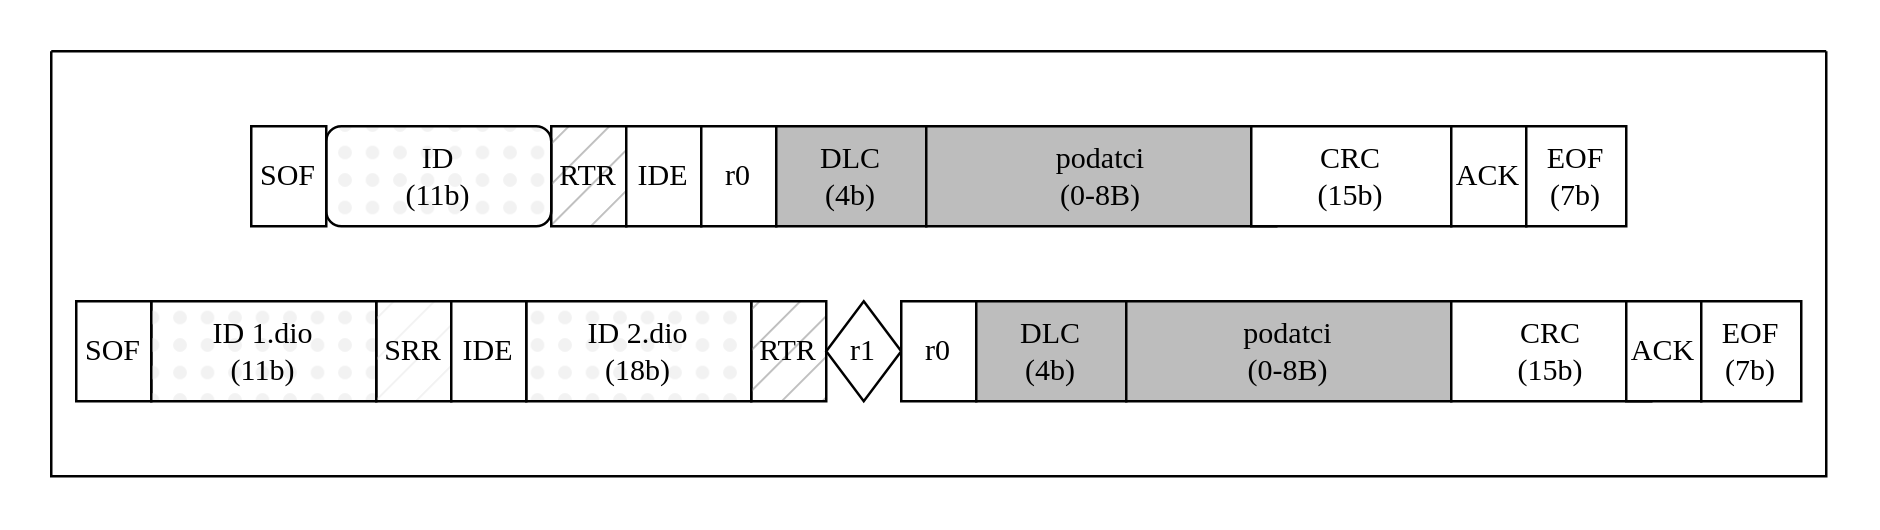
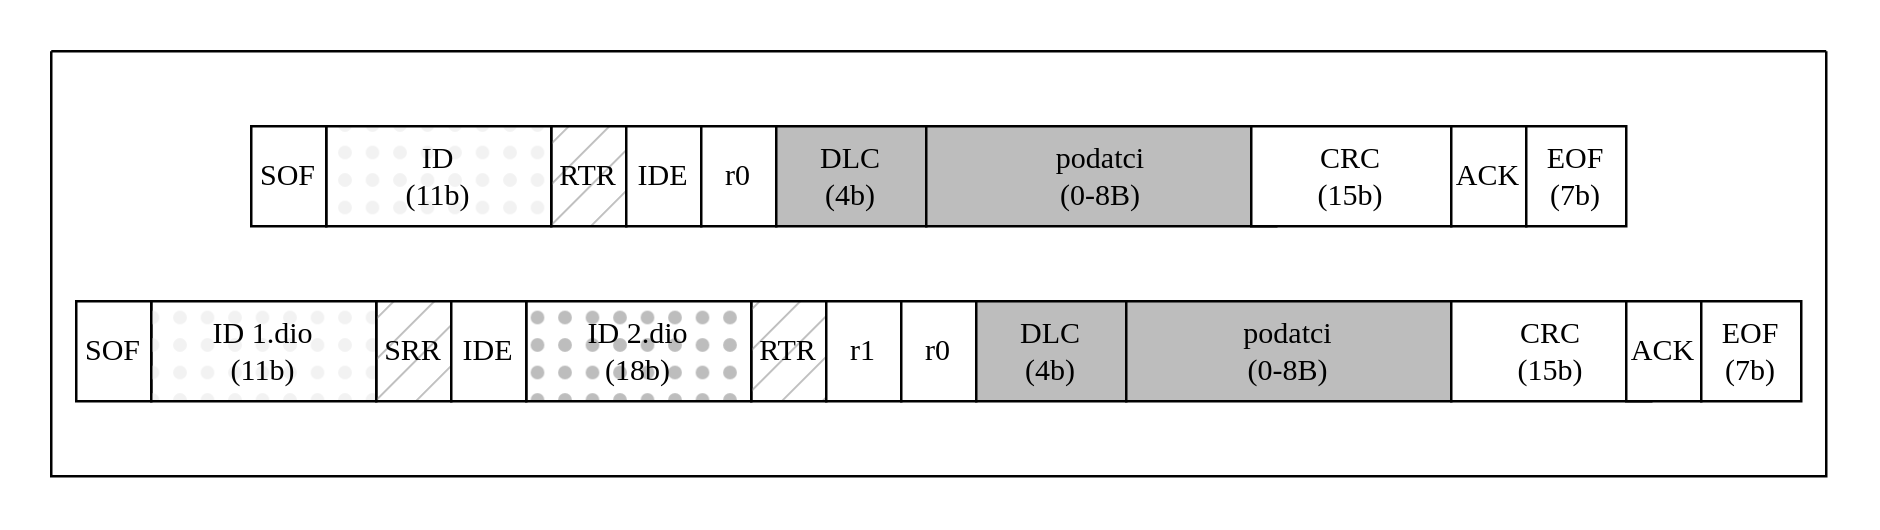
(439, 176) -> (439, 176)
(414, 351) -> (414, 351)
(639, 351) -> (639, 351)
(864, 351) -> (864, 351)
